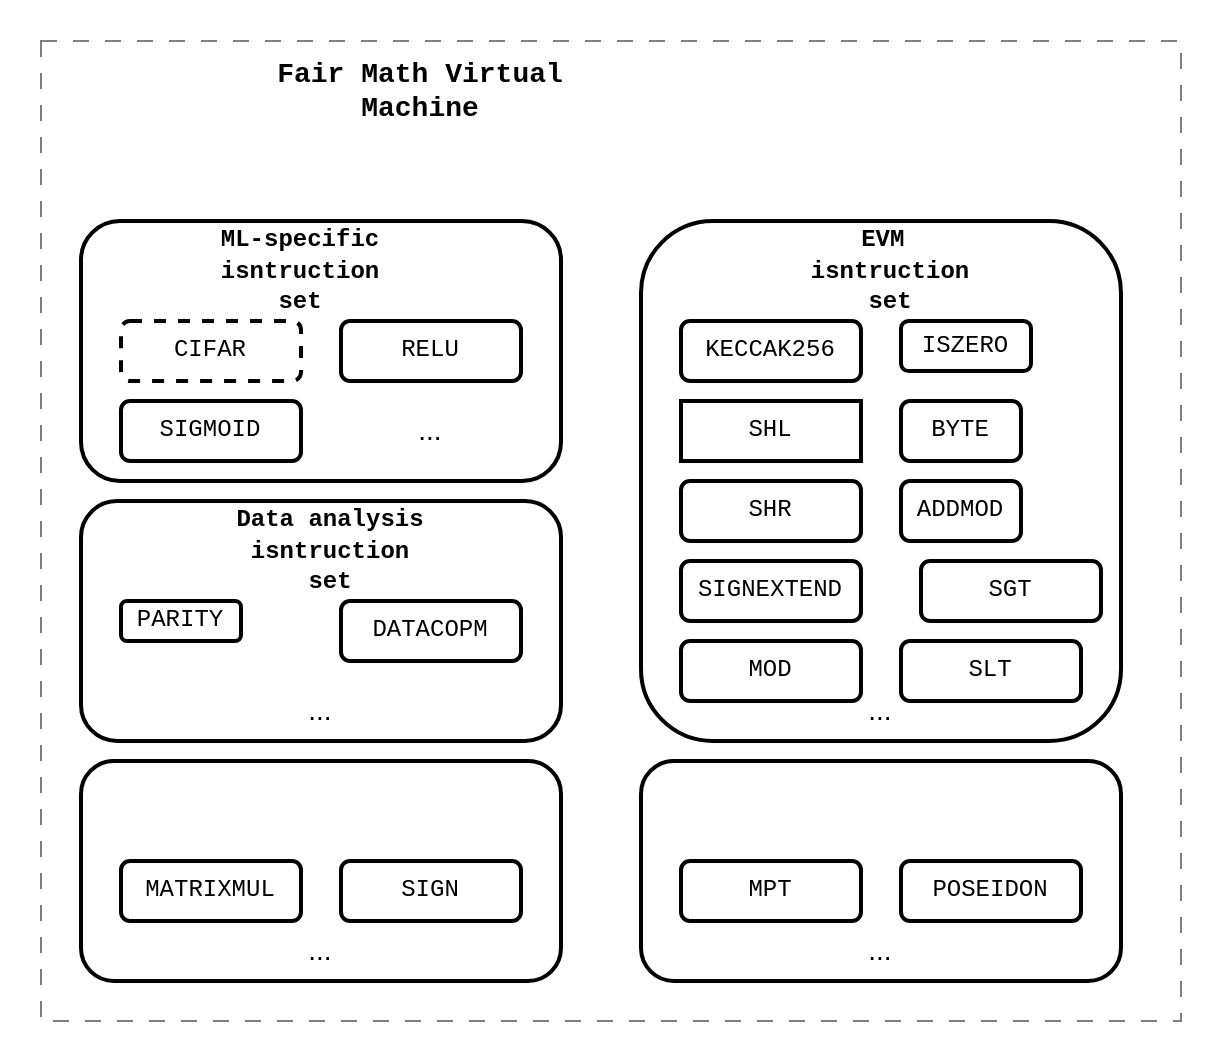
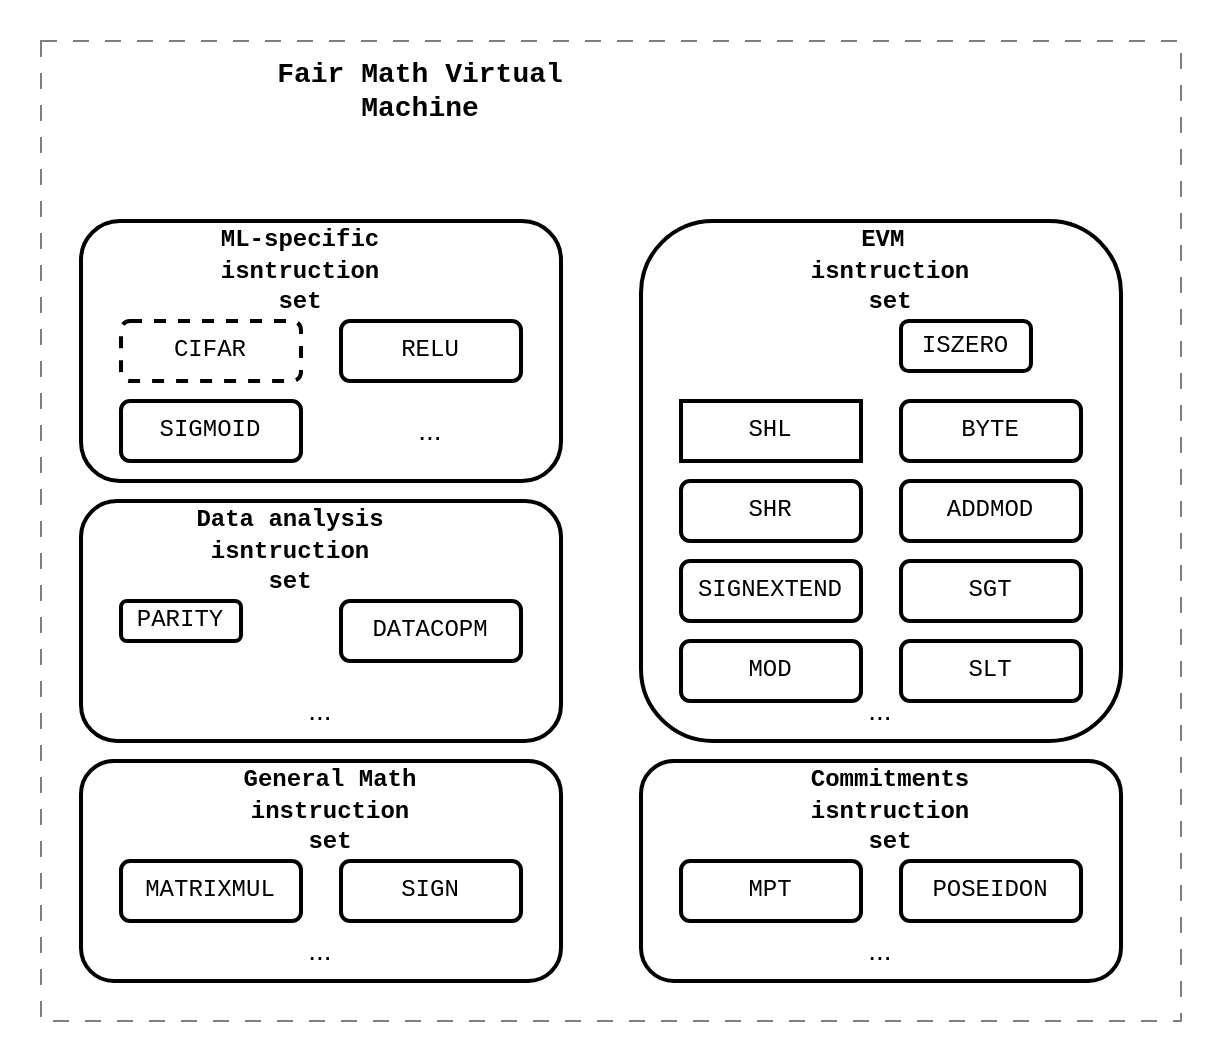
(771, 351) -> none
(961, 431) -> (991, 431)
(961, 511) -> (991, 511)
(331, 551) -> (291, 551)
(1011, 591) -> (991, 591)
none -> (331, 811)
none -> (891, 811)
